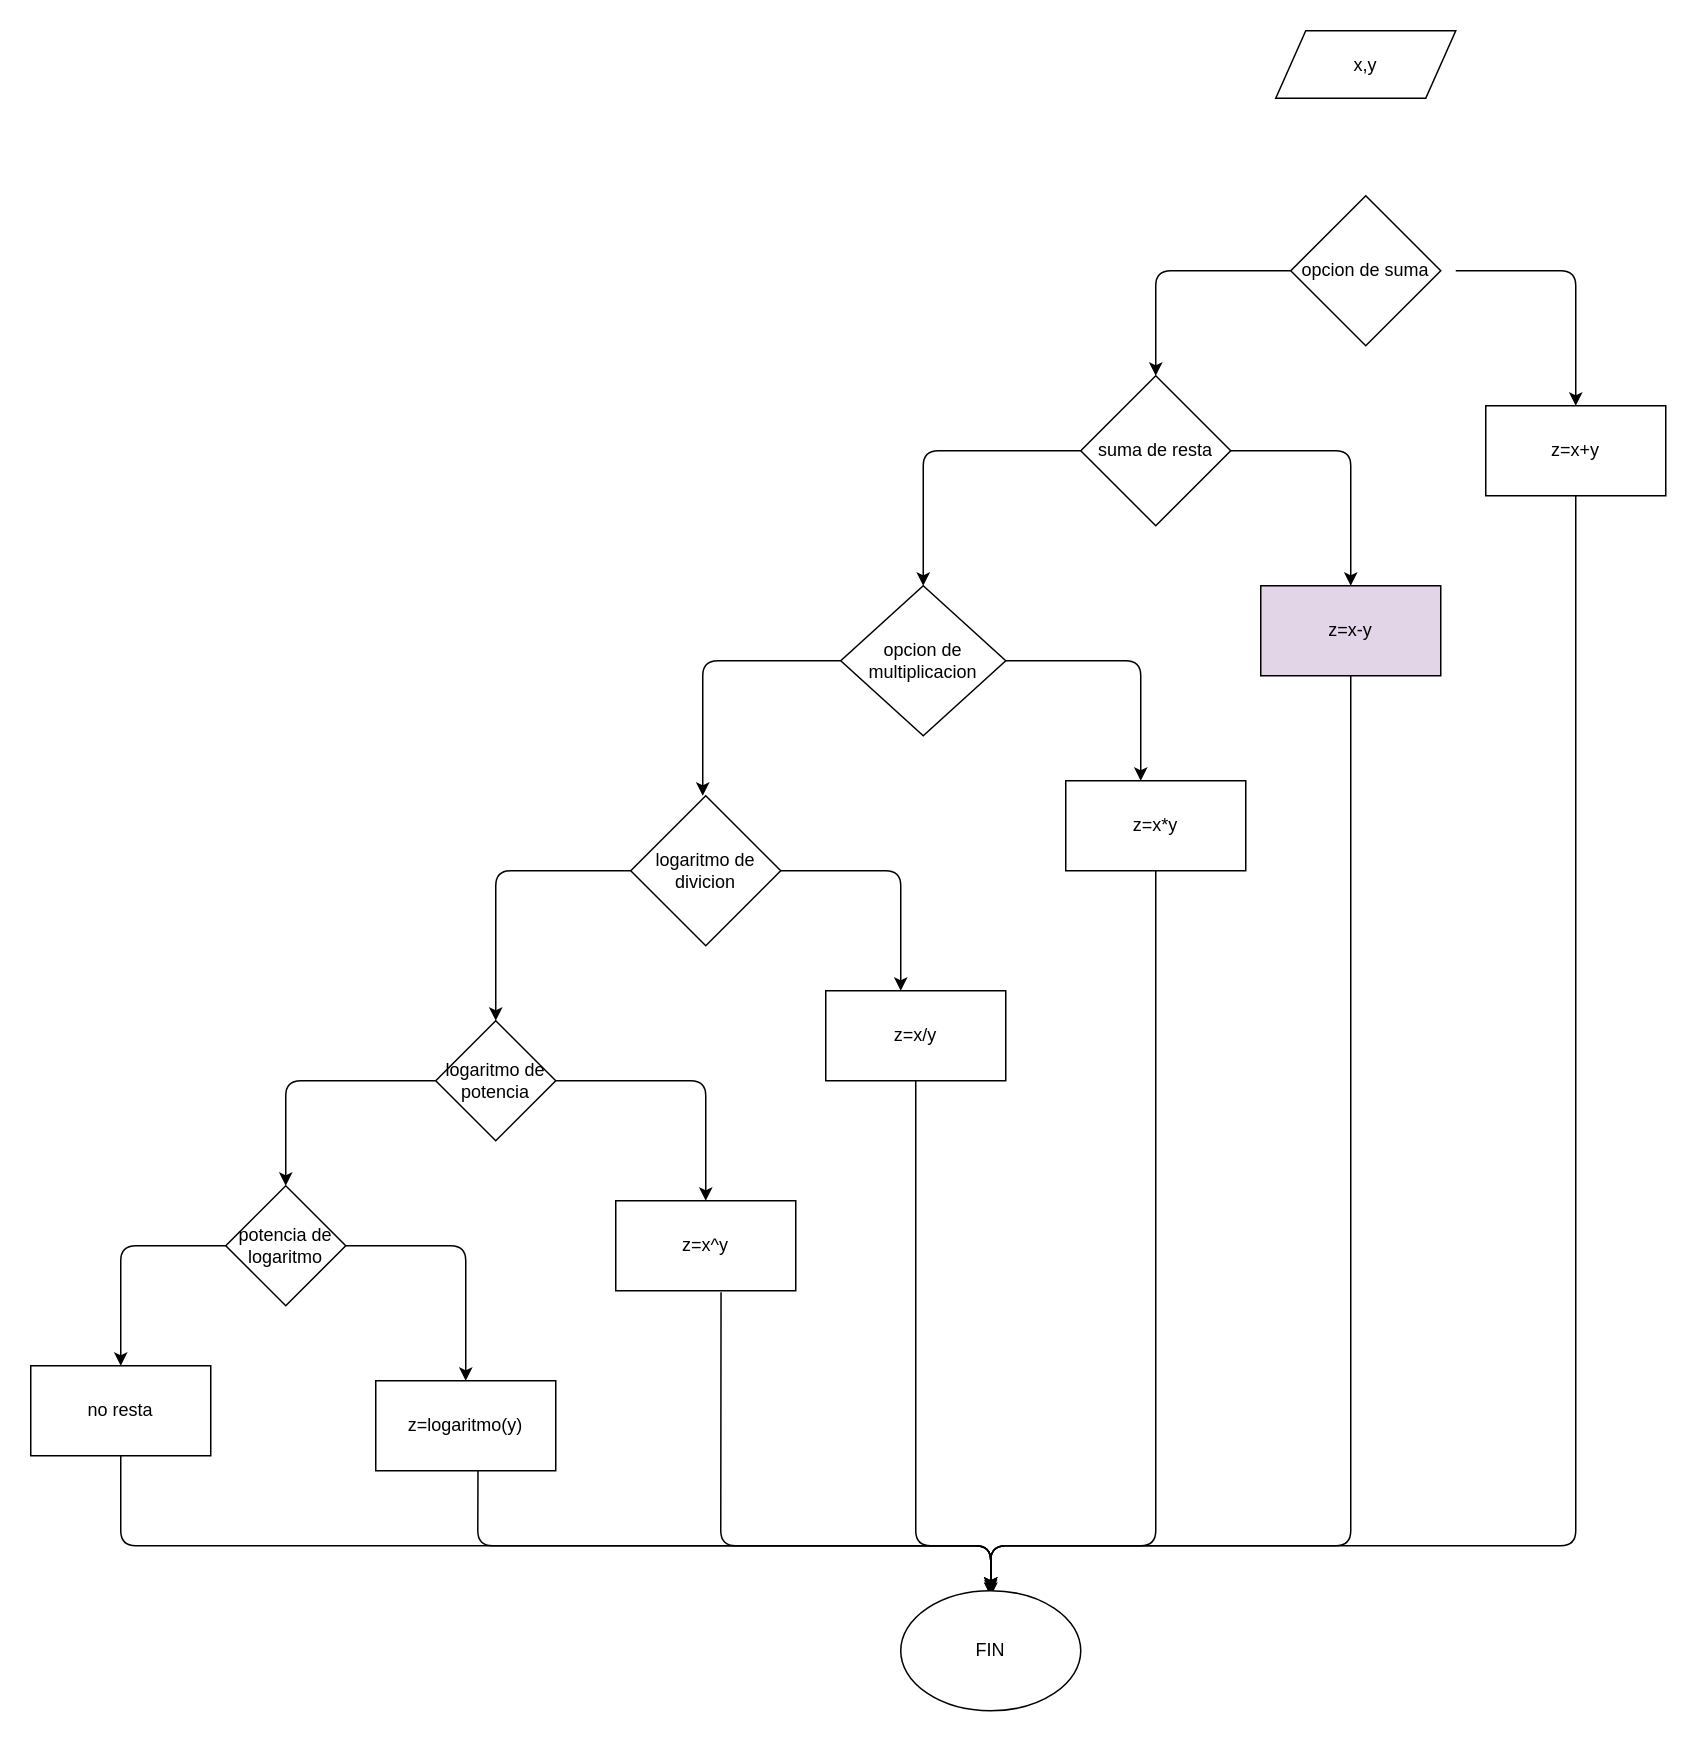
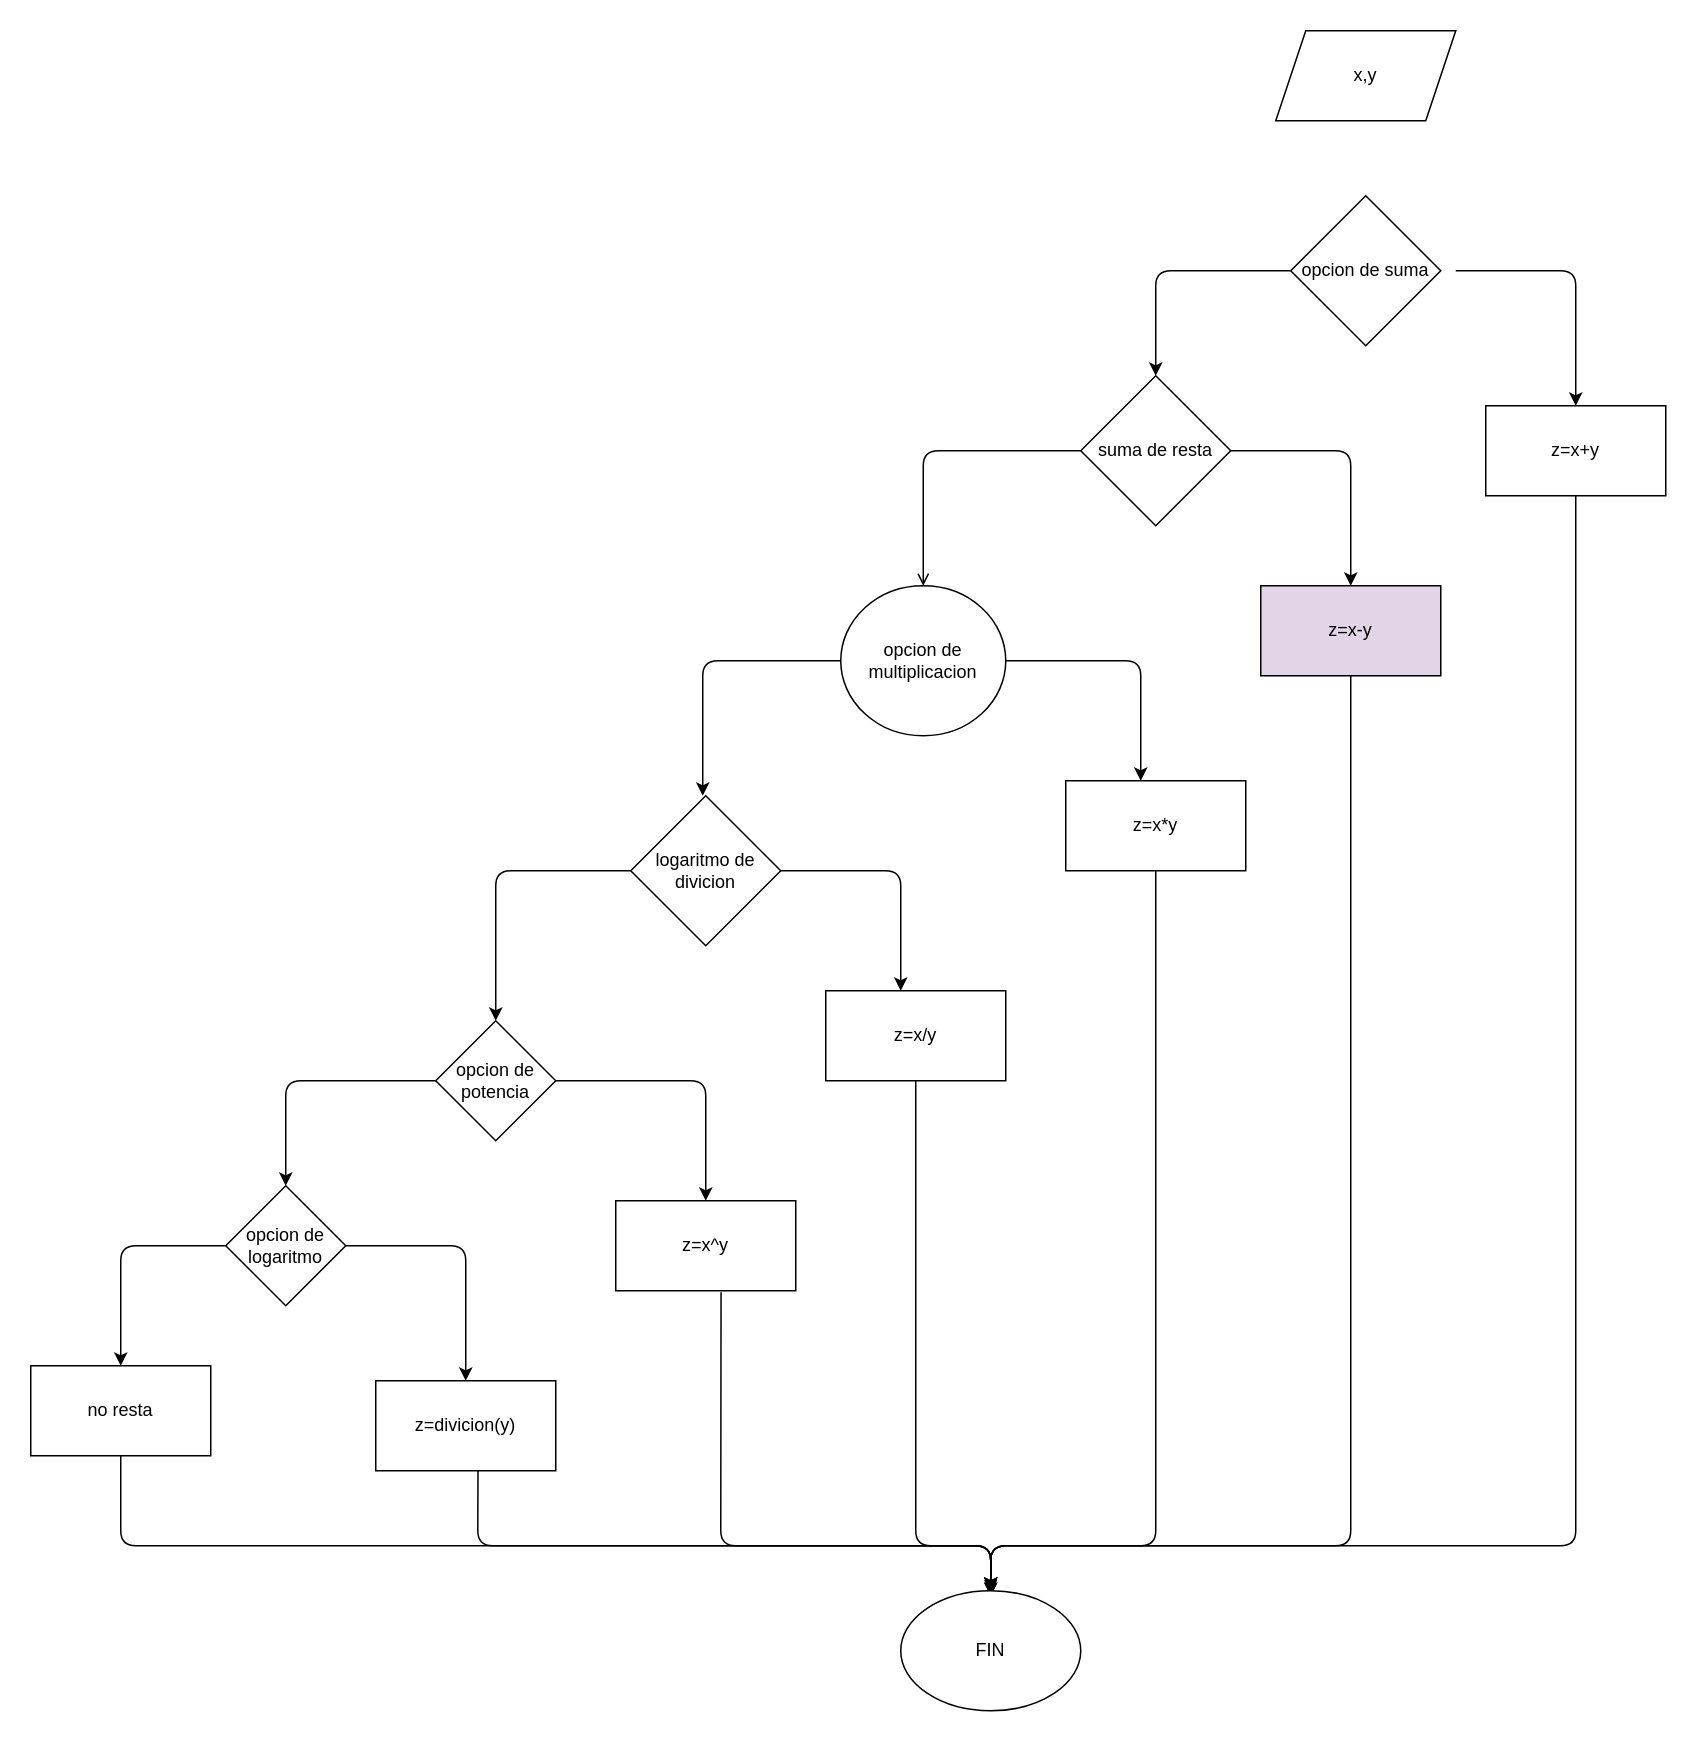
(1366, 65) -> (1366, 76)
(923, 574) -> (923, 576)
(923, 661) -> (923, 661)
(496, 1081) -> (496, 1081)
(286, 1246) -> (286, 1246)
(466, 1426) -> (466, 1426)
